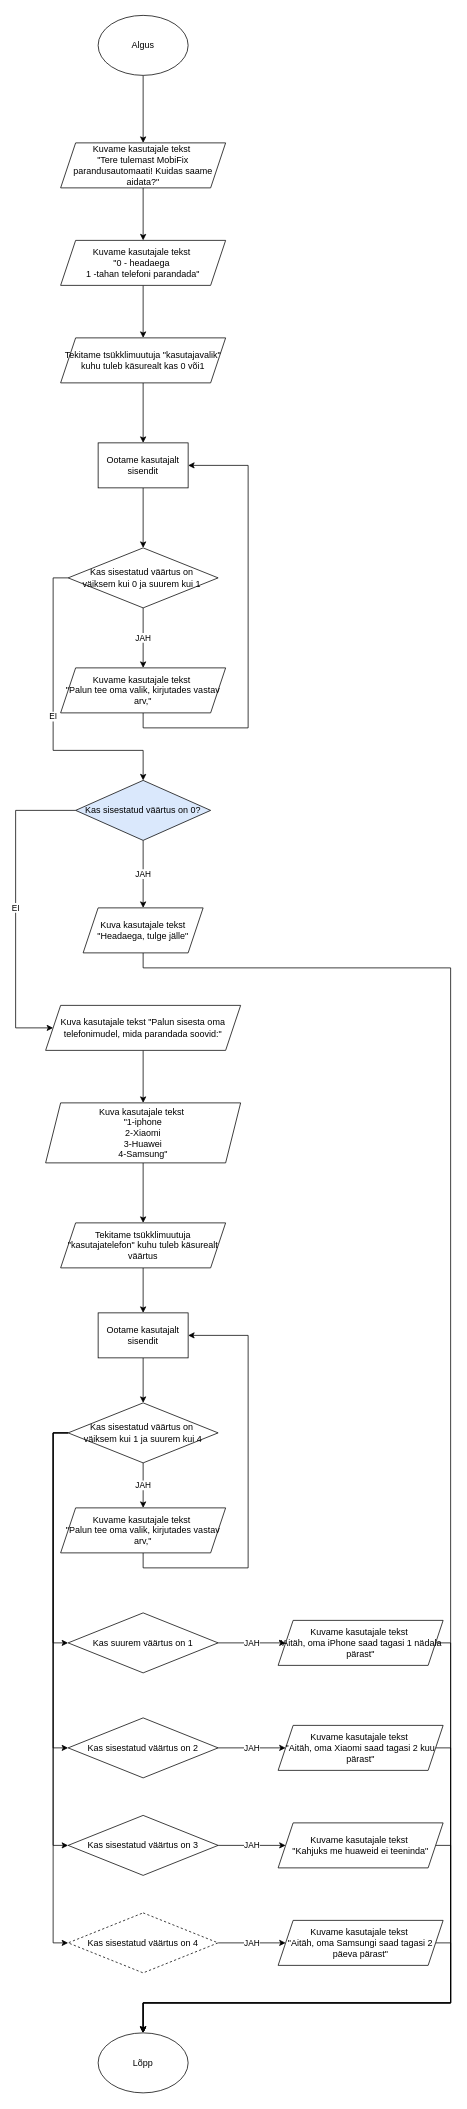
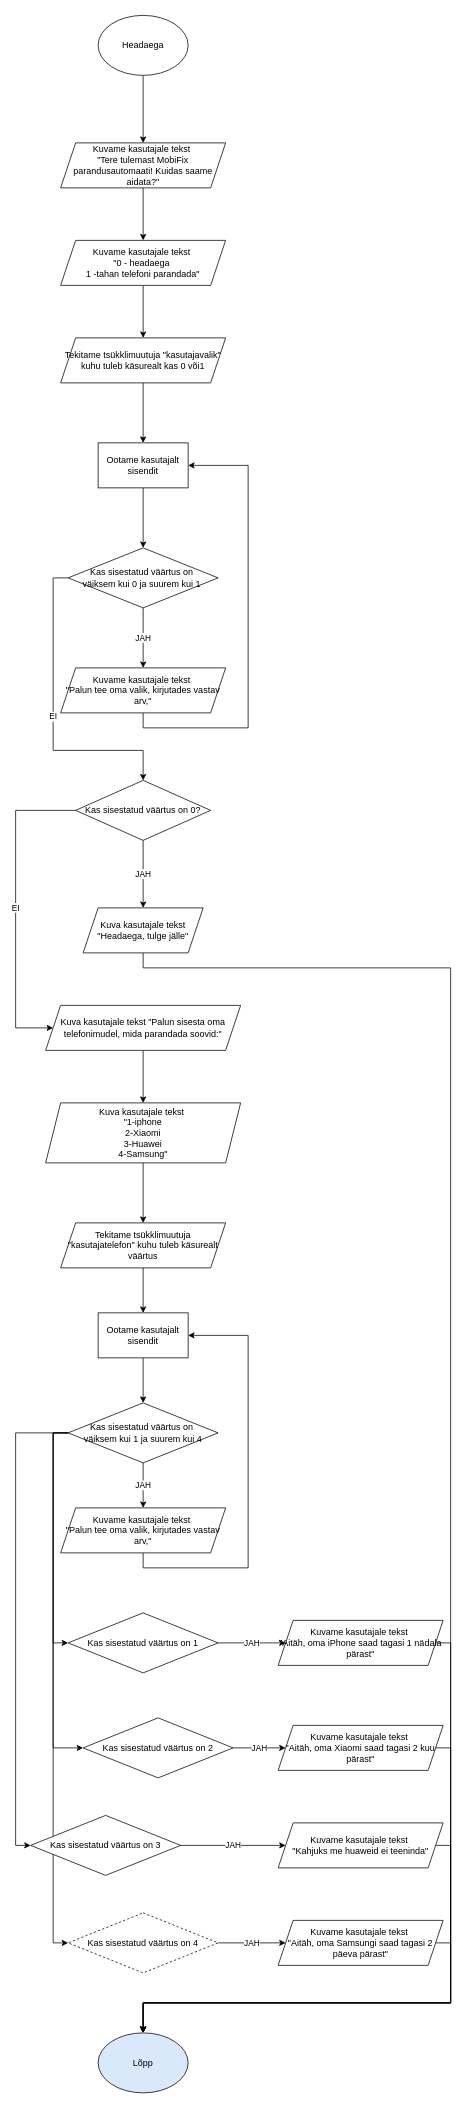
(143, 45) -> (143, 45)
(143, 810) -> (143, 810)
(143, 1643) -> (143, 1643)
(143, 1748) -> (158, 1748)
(143, 1845) -> (105, 1845)
(143, 2063) -> (143, 2063)
